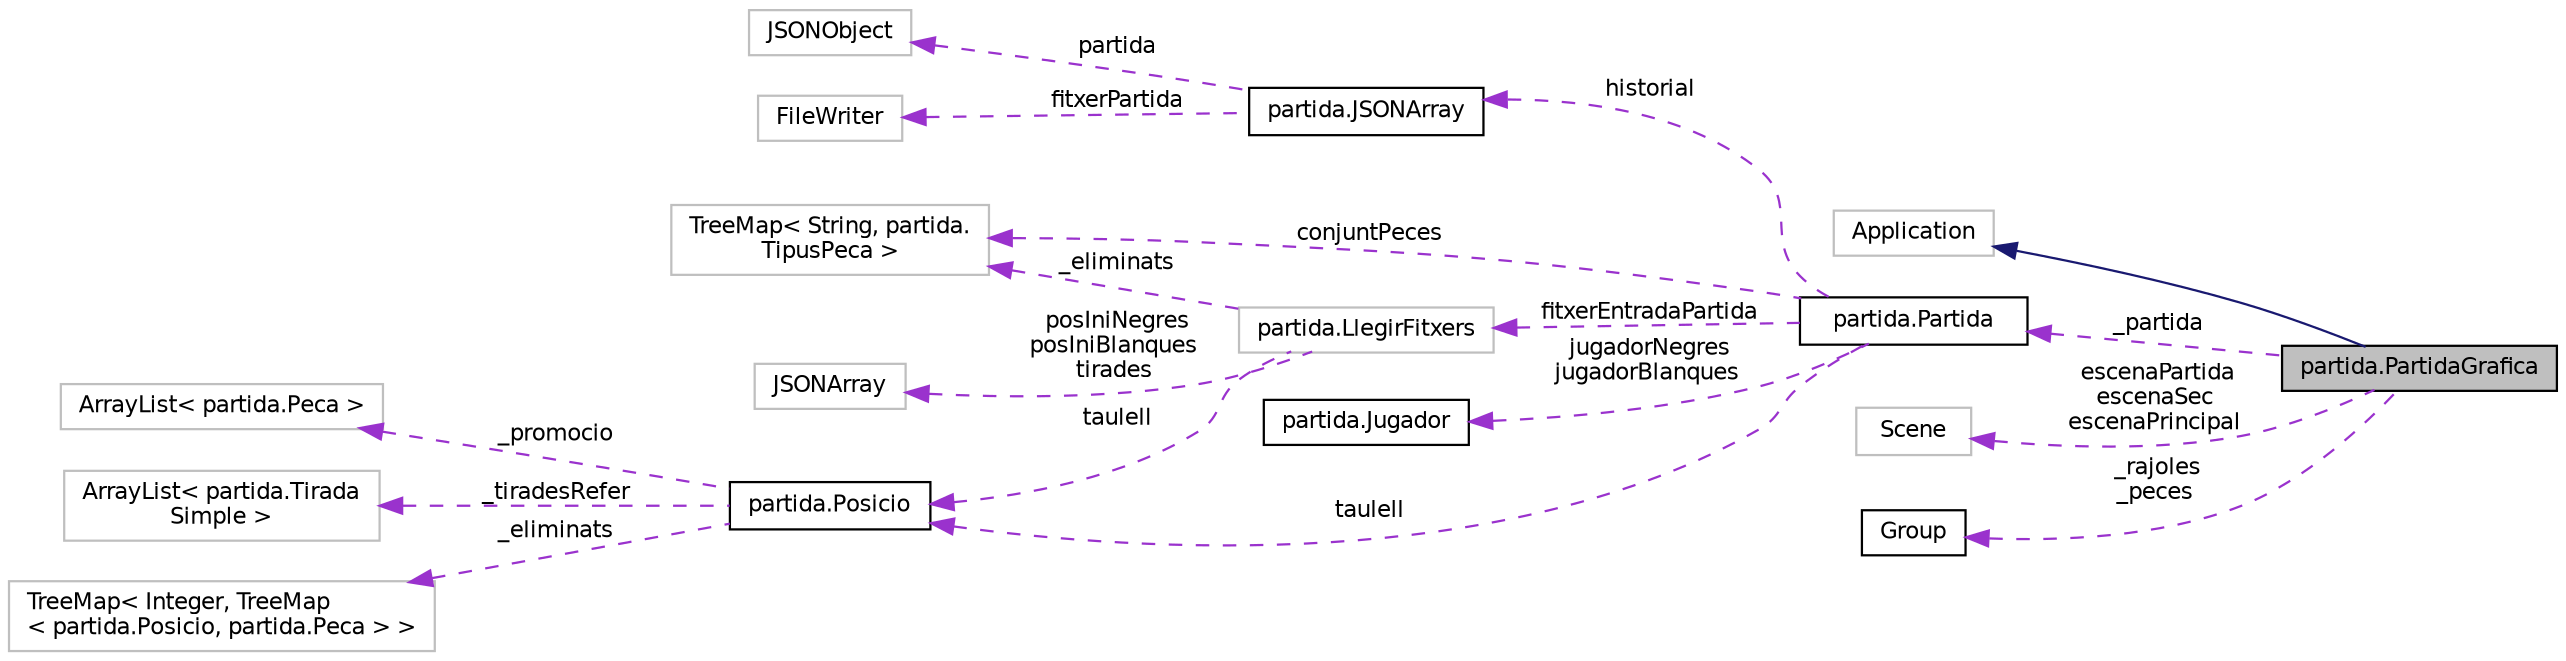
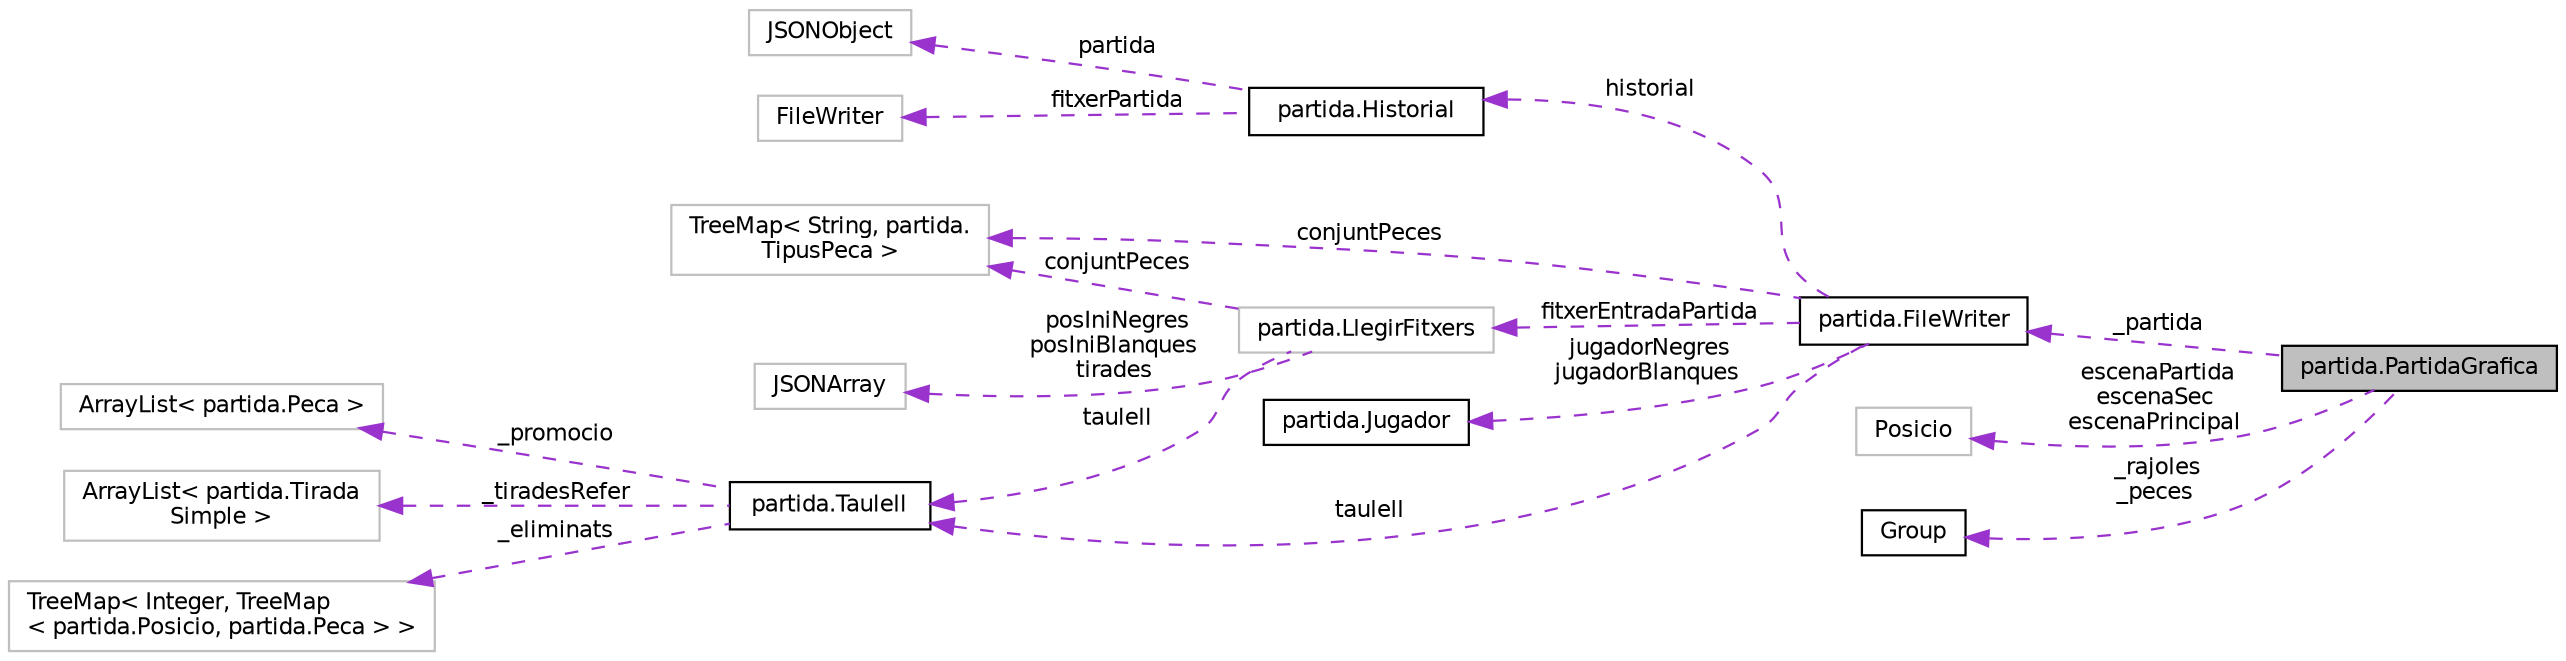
(1366, 112) -> (1366, 112)
(1914, 233) -> none
(1114, 264) -> (1114, 264)
(1914, 321) -> (1914, 321)
(1914, 431) -> (1914, 431)
(830, 506) -> (830, 506)
